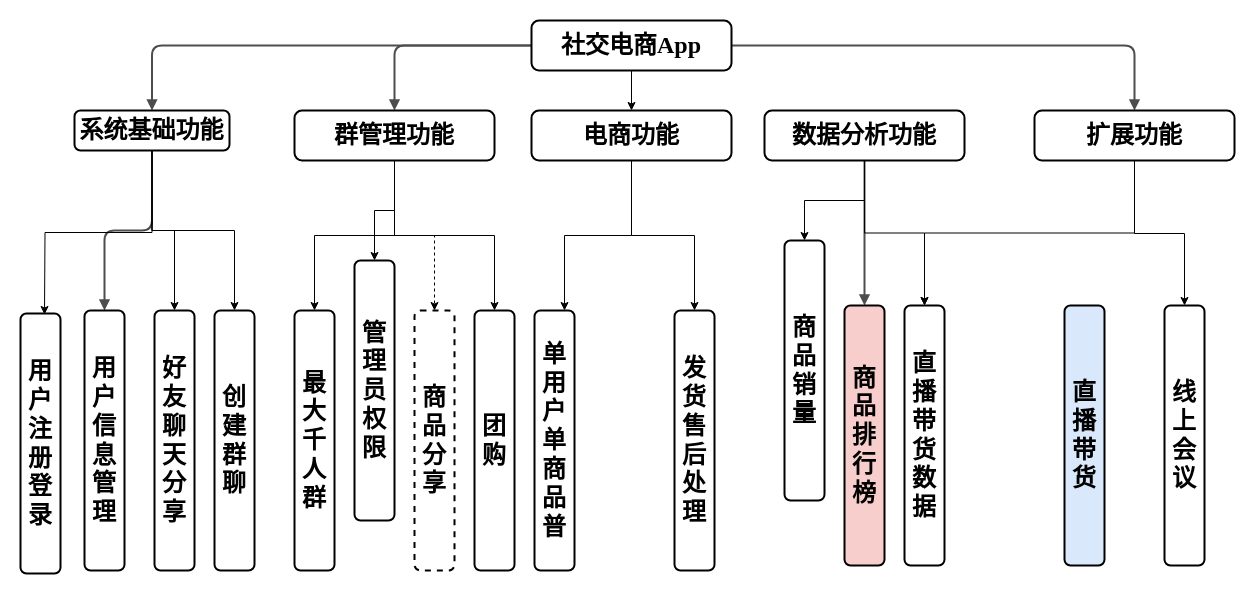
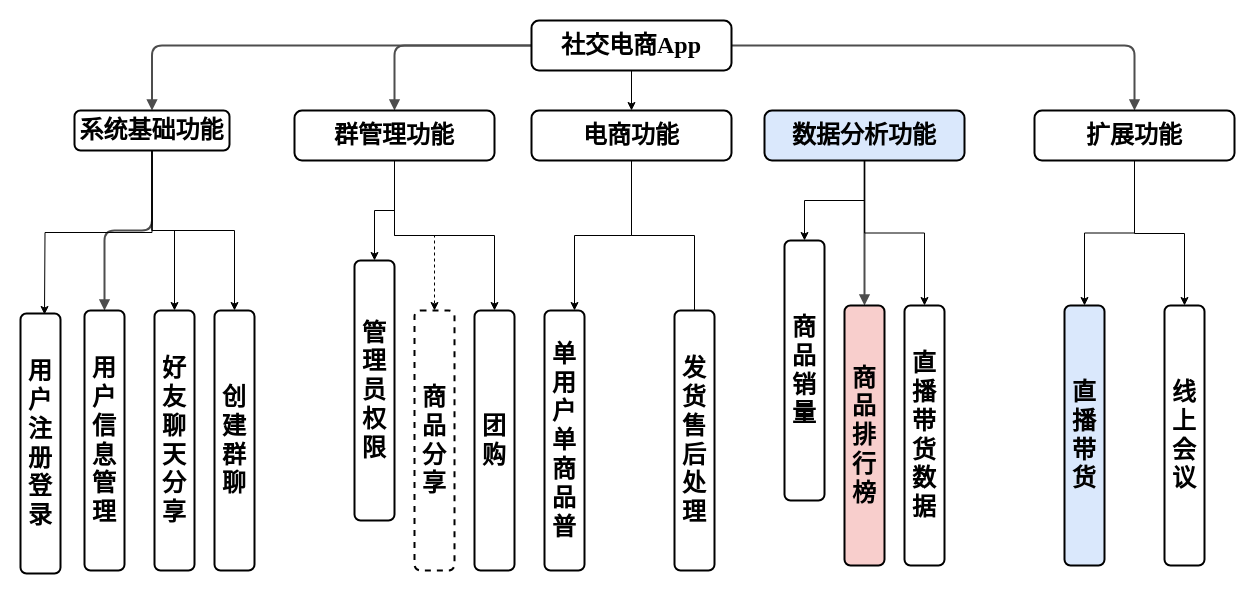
(865, 136) -> (865, 136)
(1007, 233) -> (1085, 265)
(320, 236) -> none
(695, 302) -> (695, 305)
(315, 441) -> none
(555, 441) -> (565, 441)
